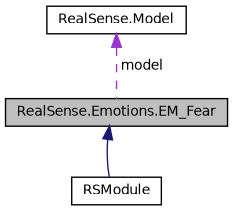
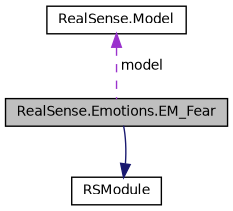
(107, 159) -> (126, 145)
